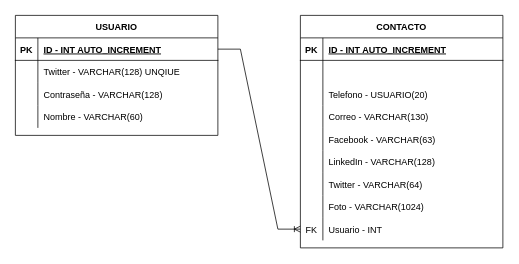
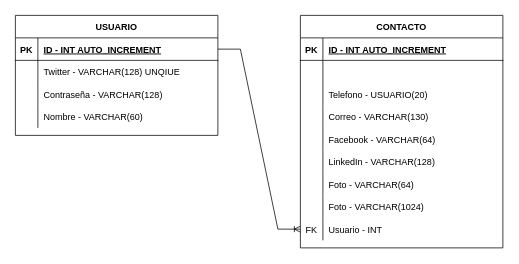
(382, 140) -> (382, 140)
(378, 185) -> (372, 185)
